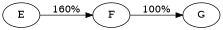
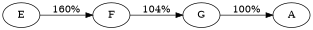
(156, 10) -> (156, 10)
none -> (292, 15)
